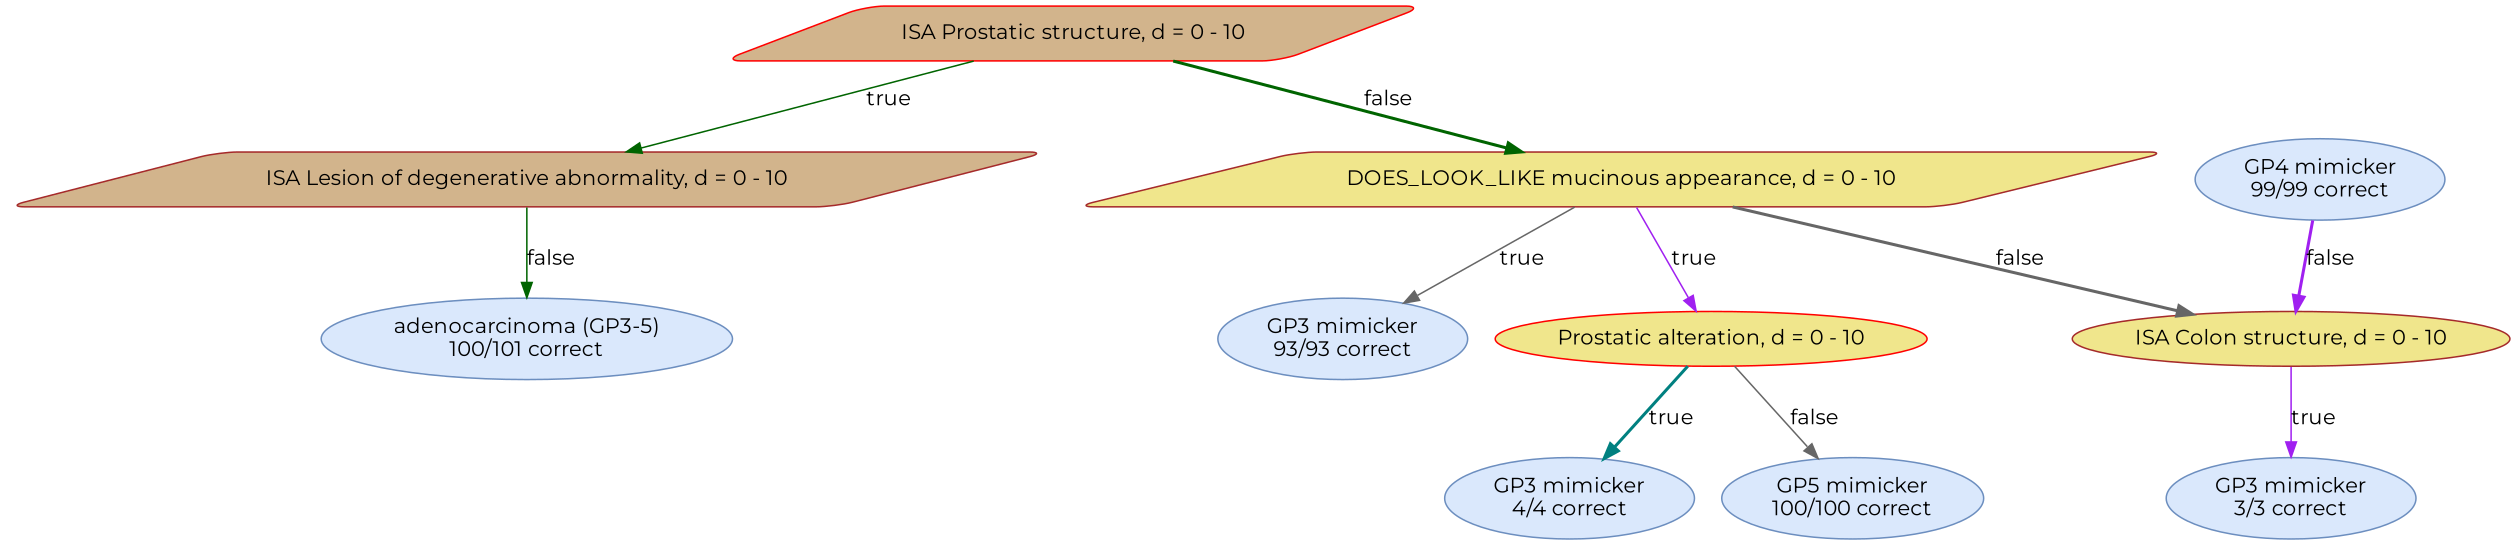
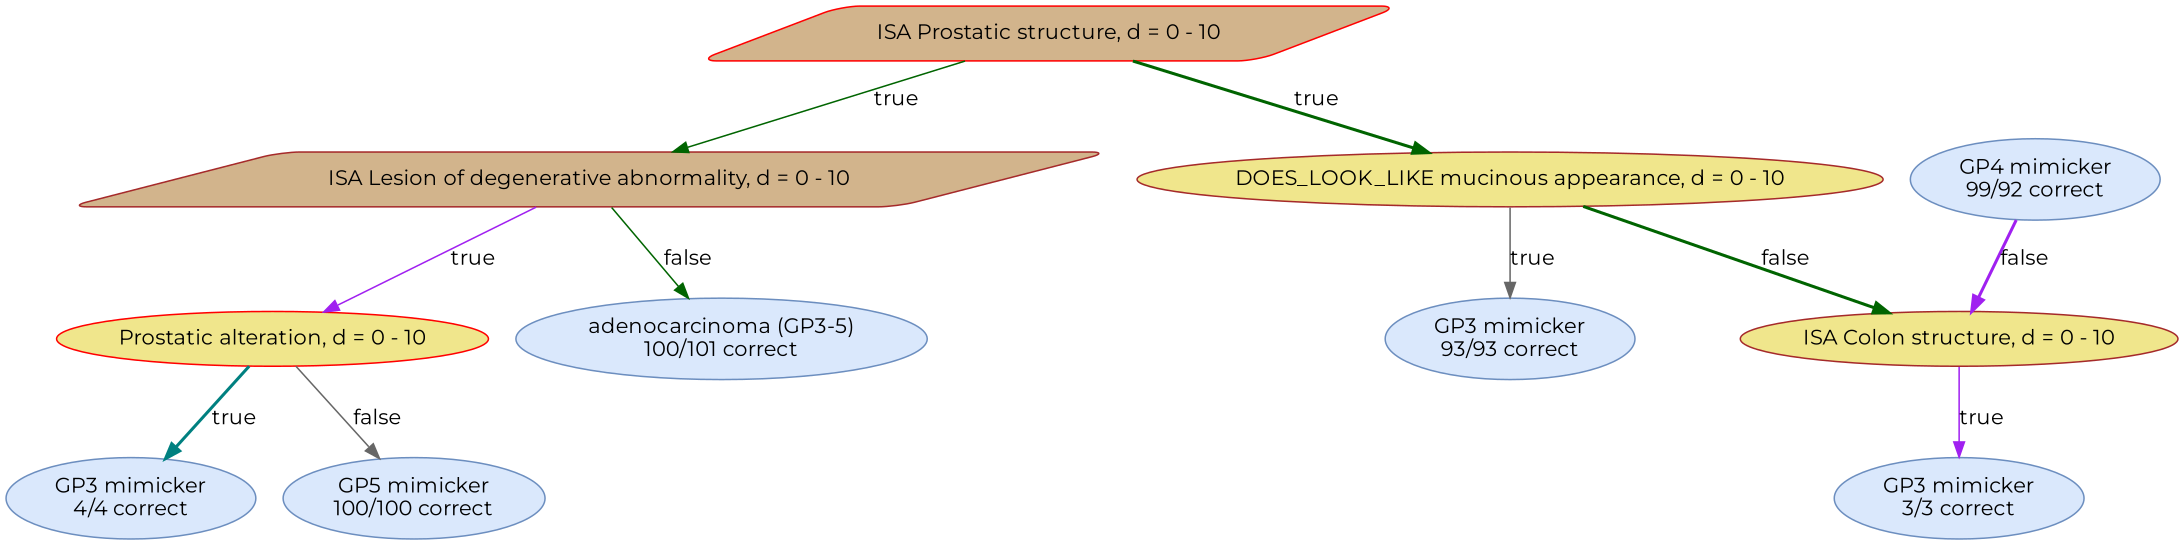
(1388, 100) -> (1317, 100)
(1621, 179) -> (1510, 179)
(2320, 190) -> (2035, 190)
(1663, 253) -> (437, 256)
(1955, 259) -> (1729, 257)
